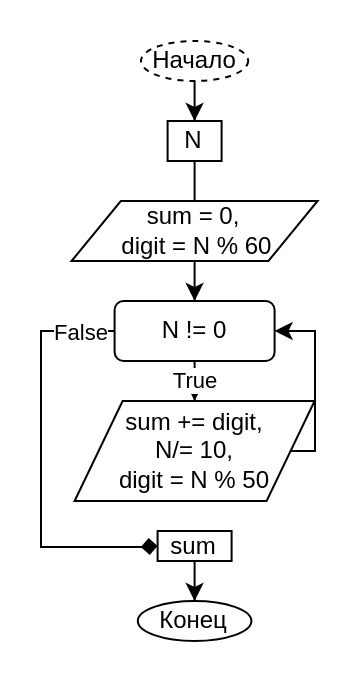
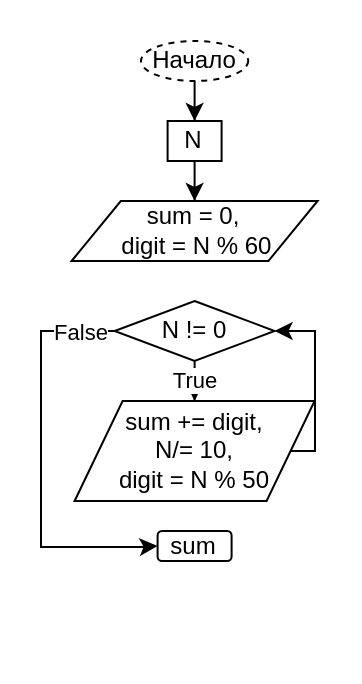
(195, 191) -> (195, 186)
(195, 288) -> none
(195, 331) -> (195, 331)
(195, 546) -> (195, 546)
(141, 547) -> (142, 547)
(195, 588) -> none
(195, 621) -> none
